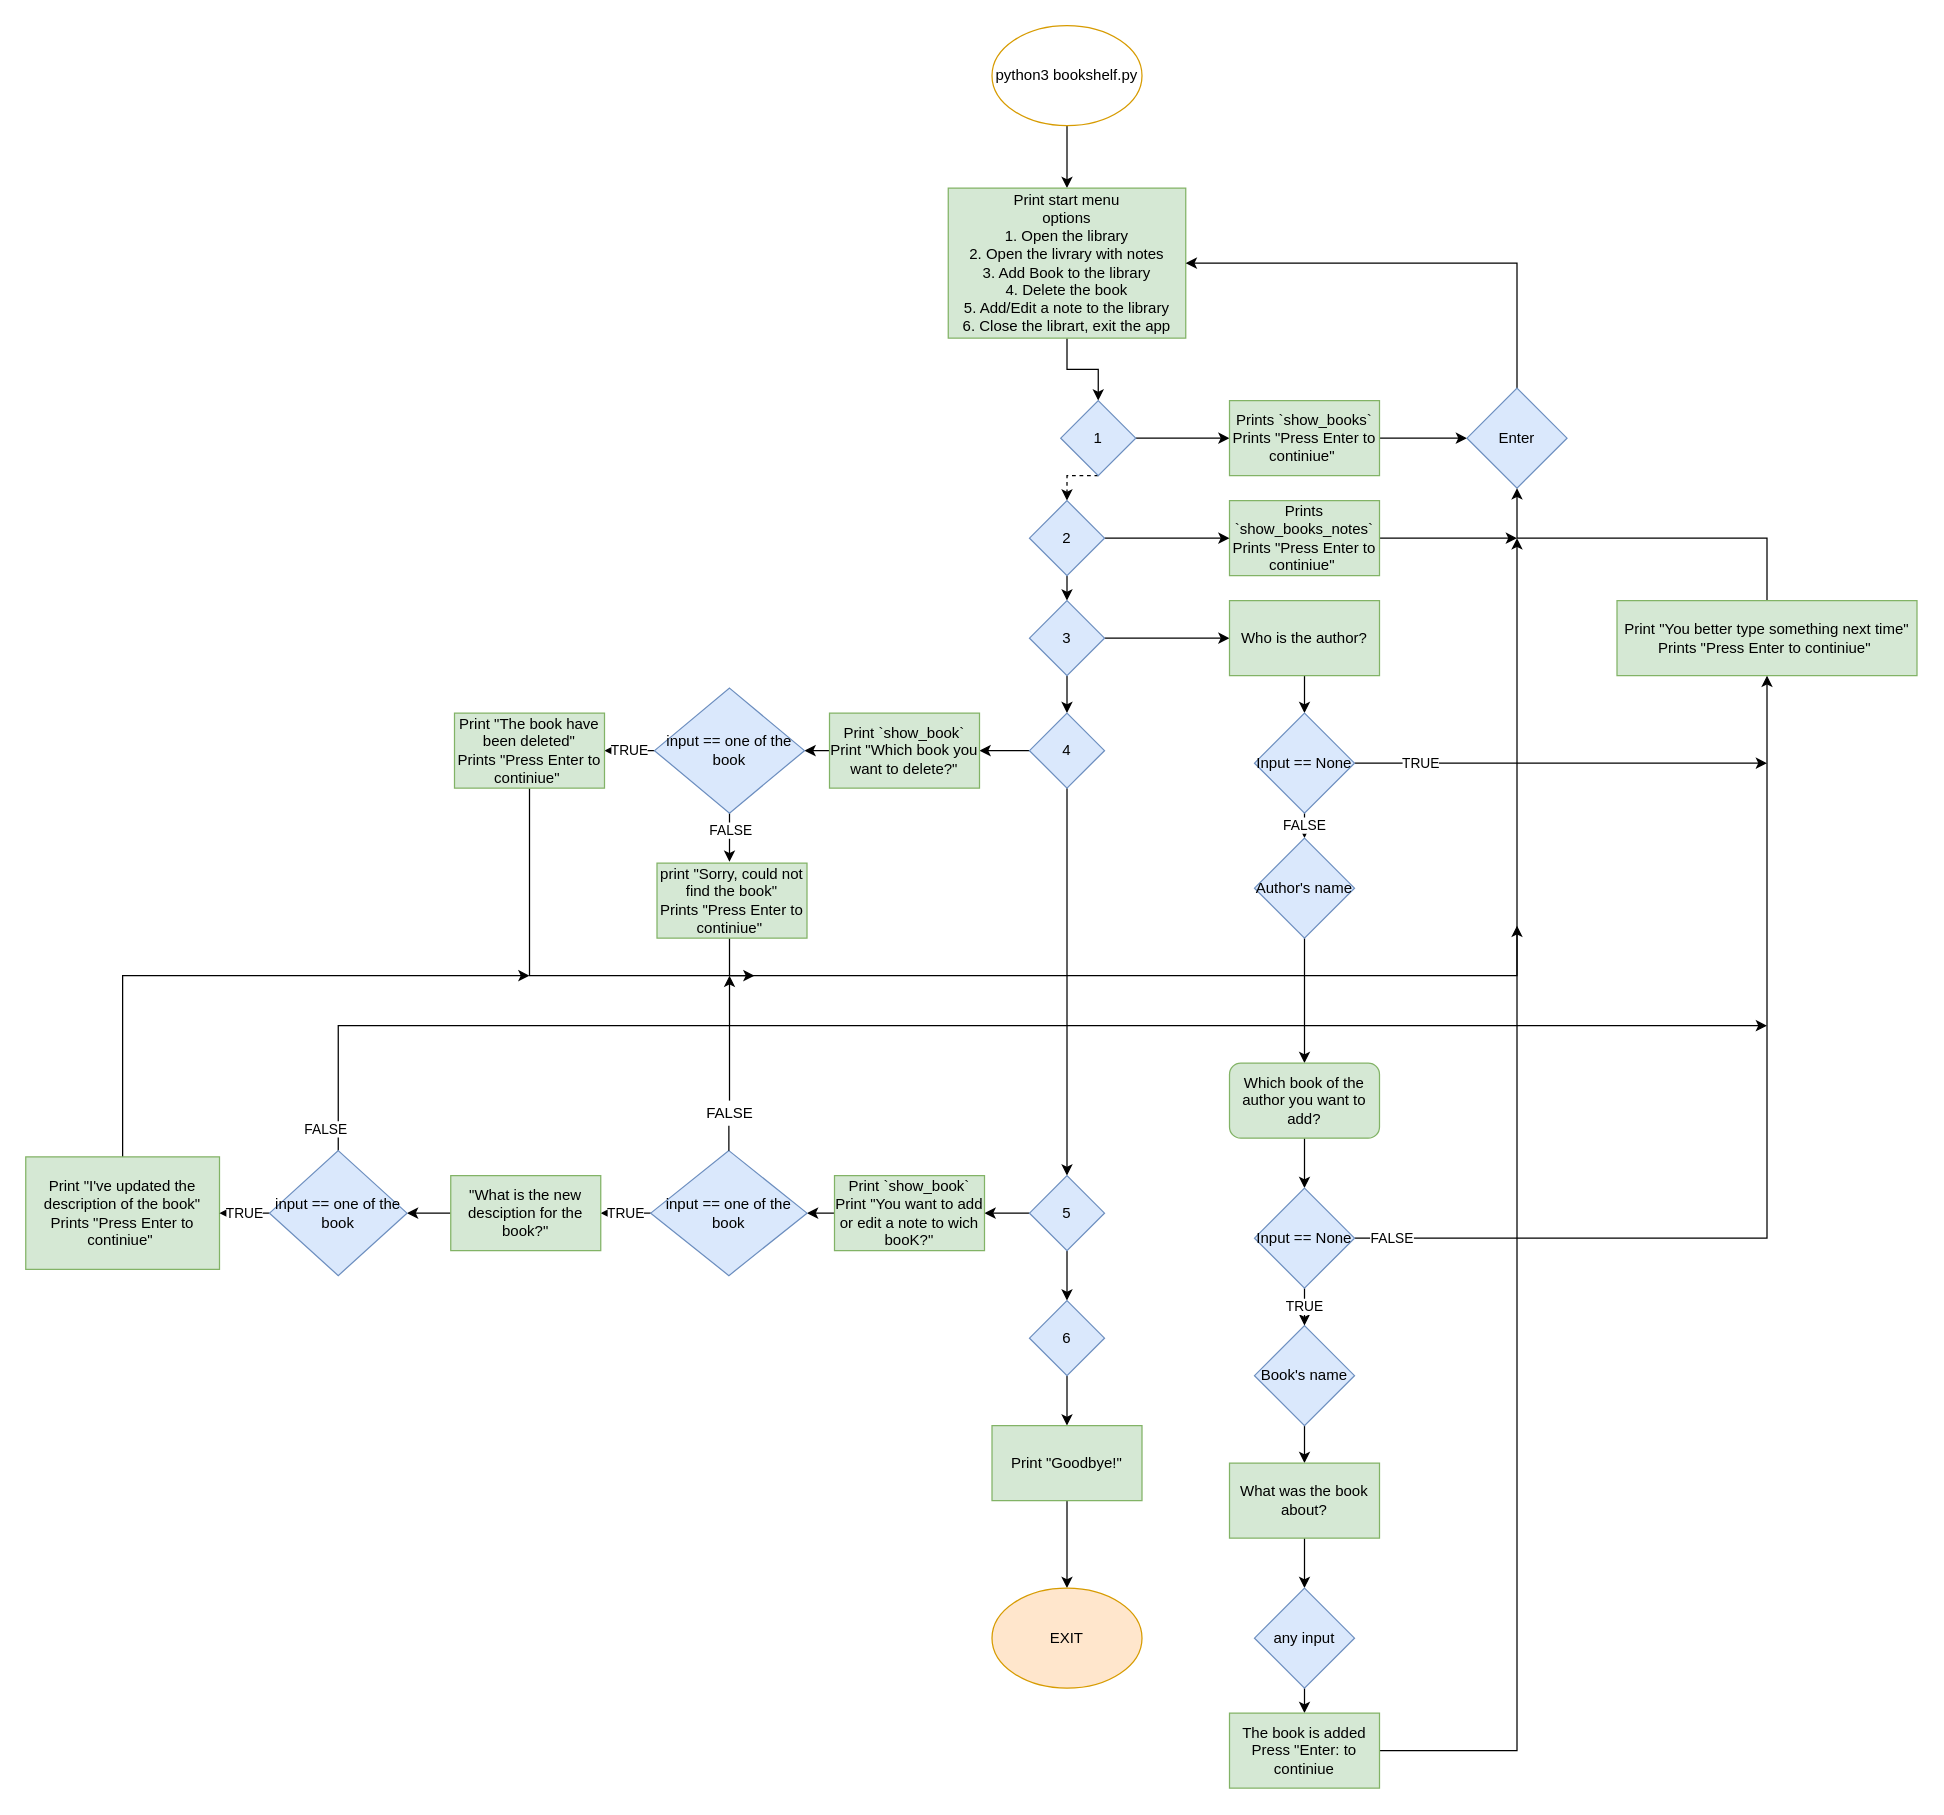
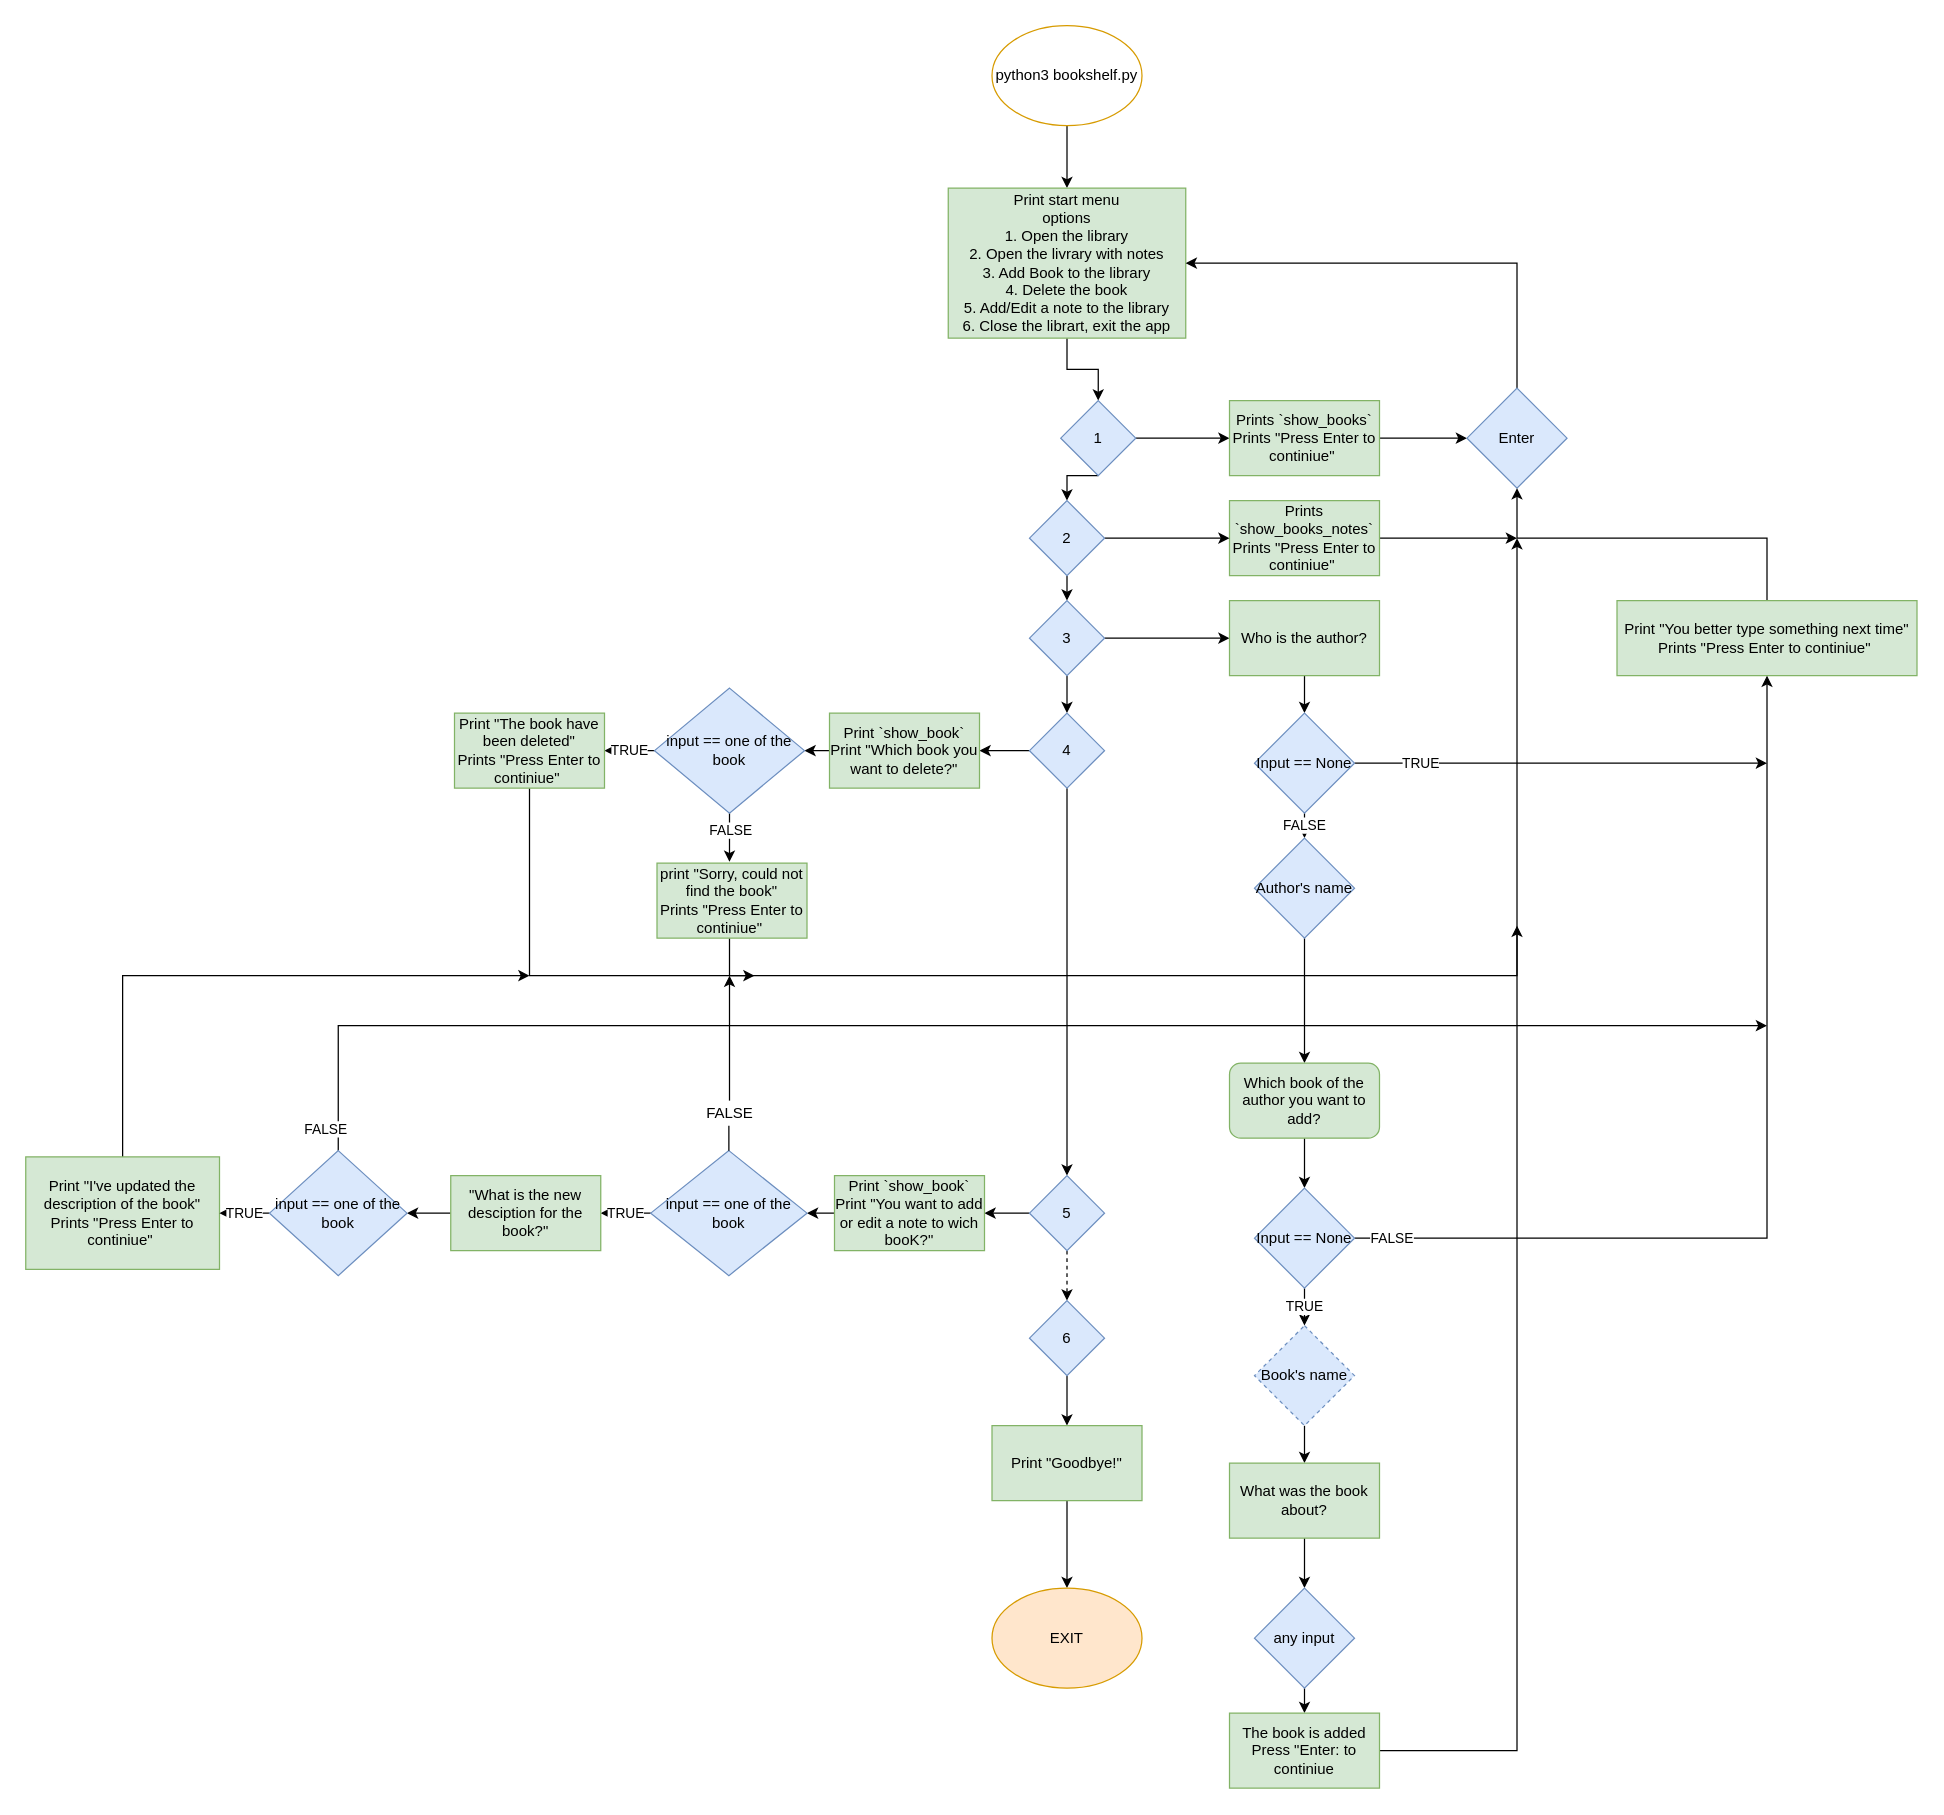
(1074, 476) -> (1074, 476)
(1067, 1271) -> (1067, 1271)
(1304, 1376) -> (1304, 1376)
